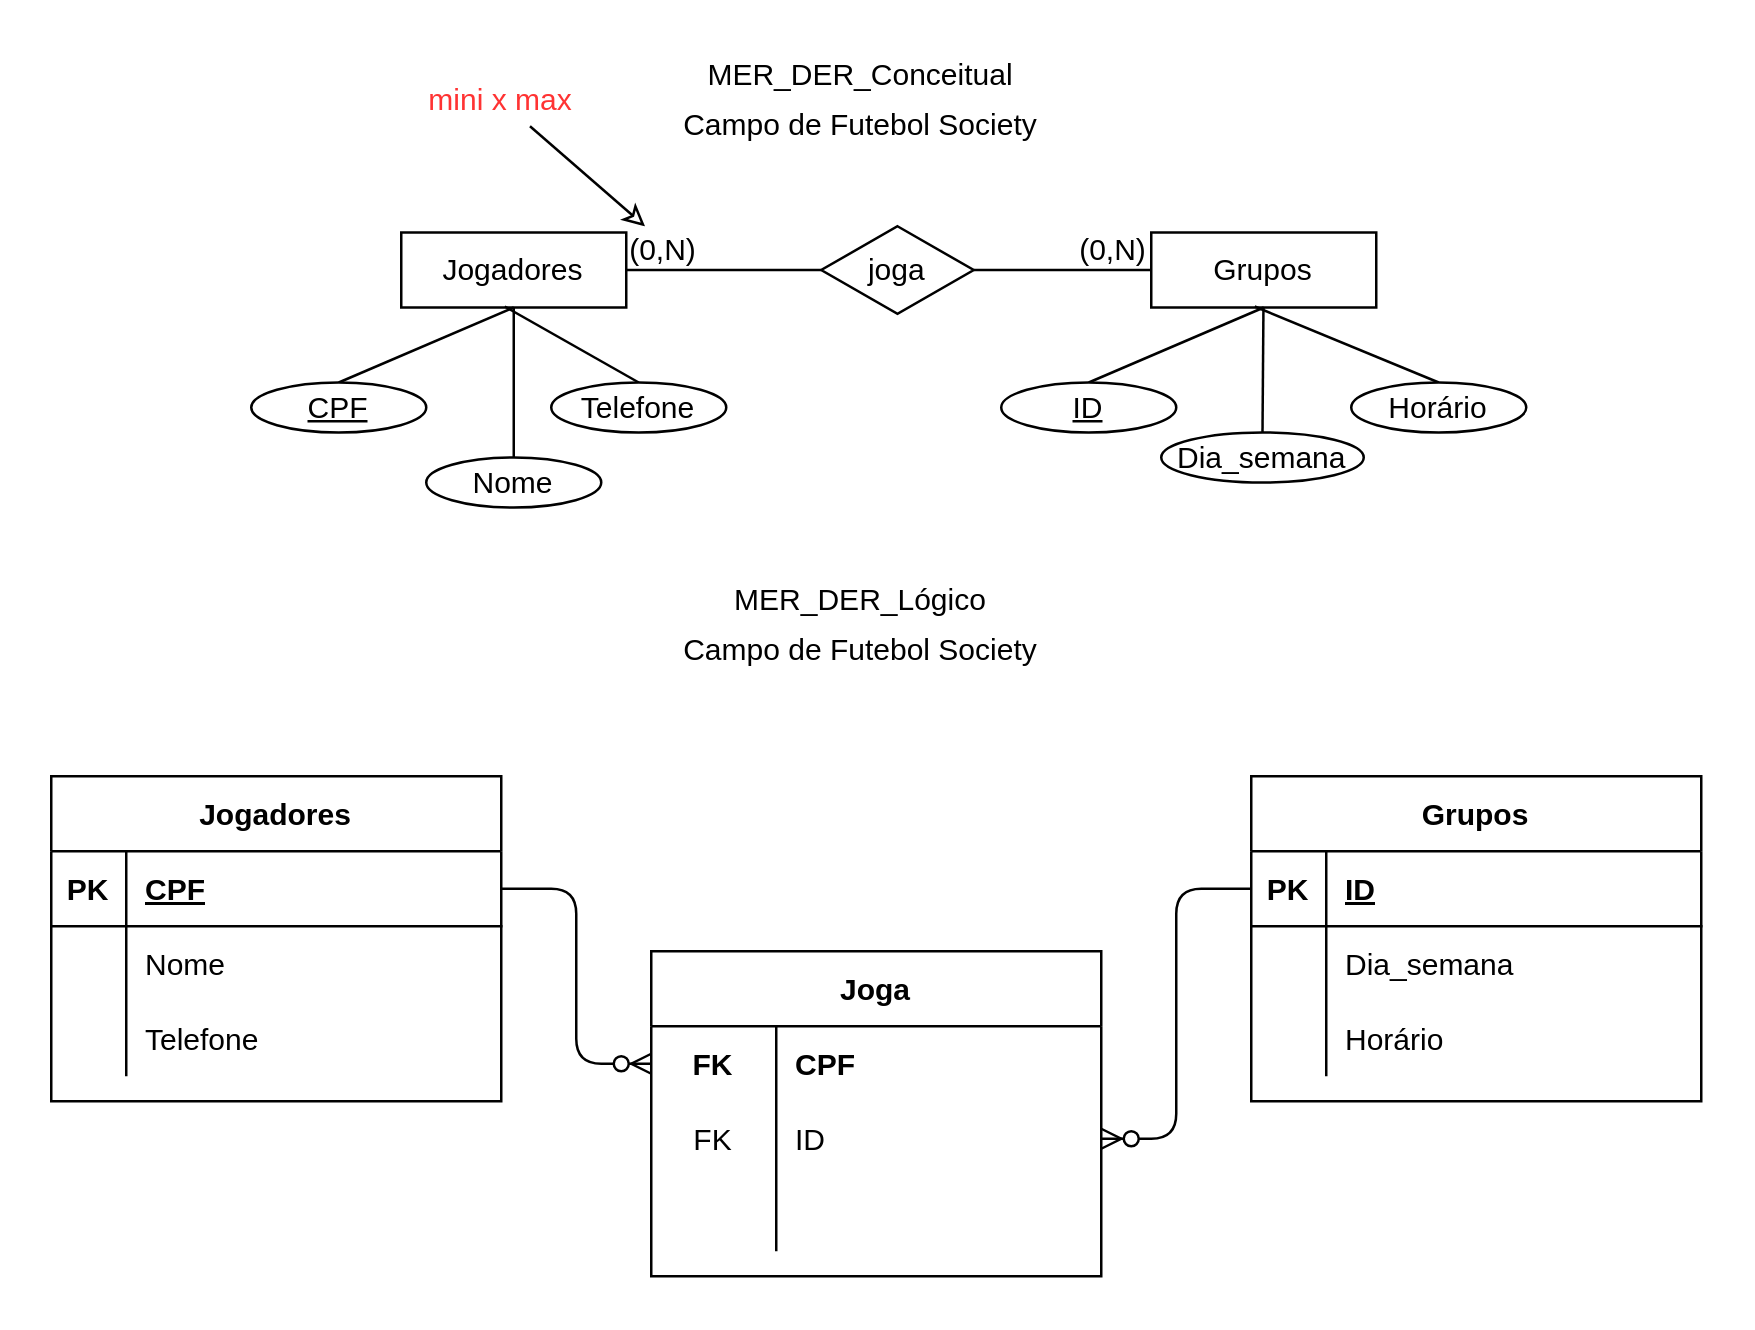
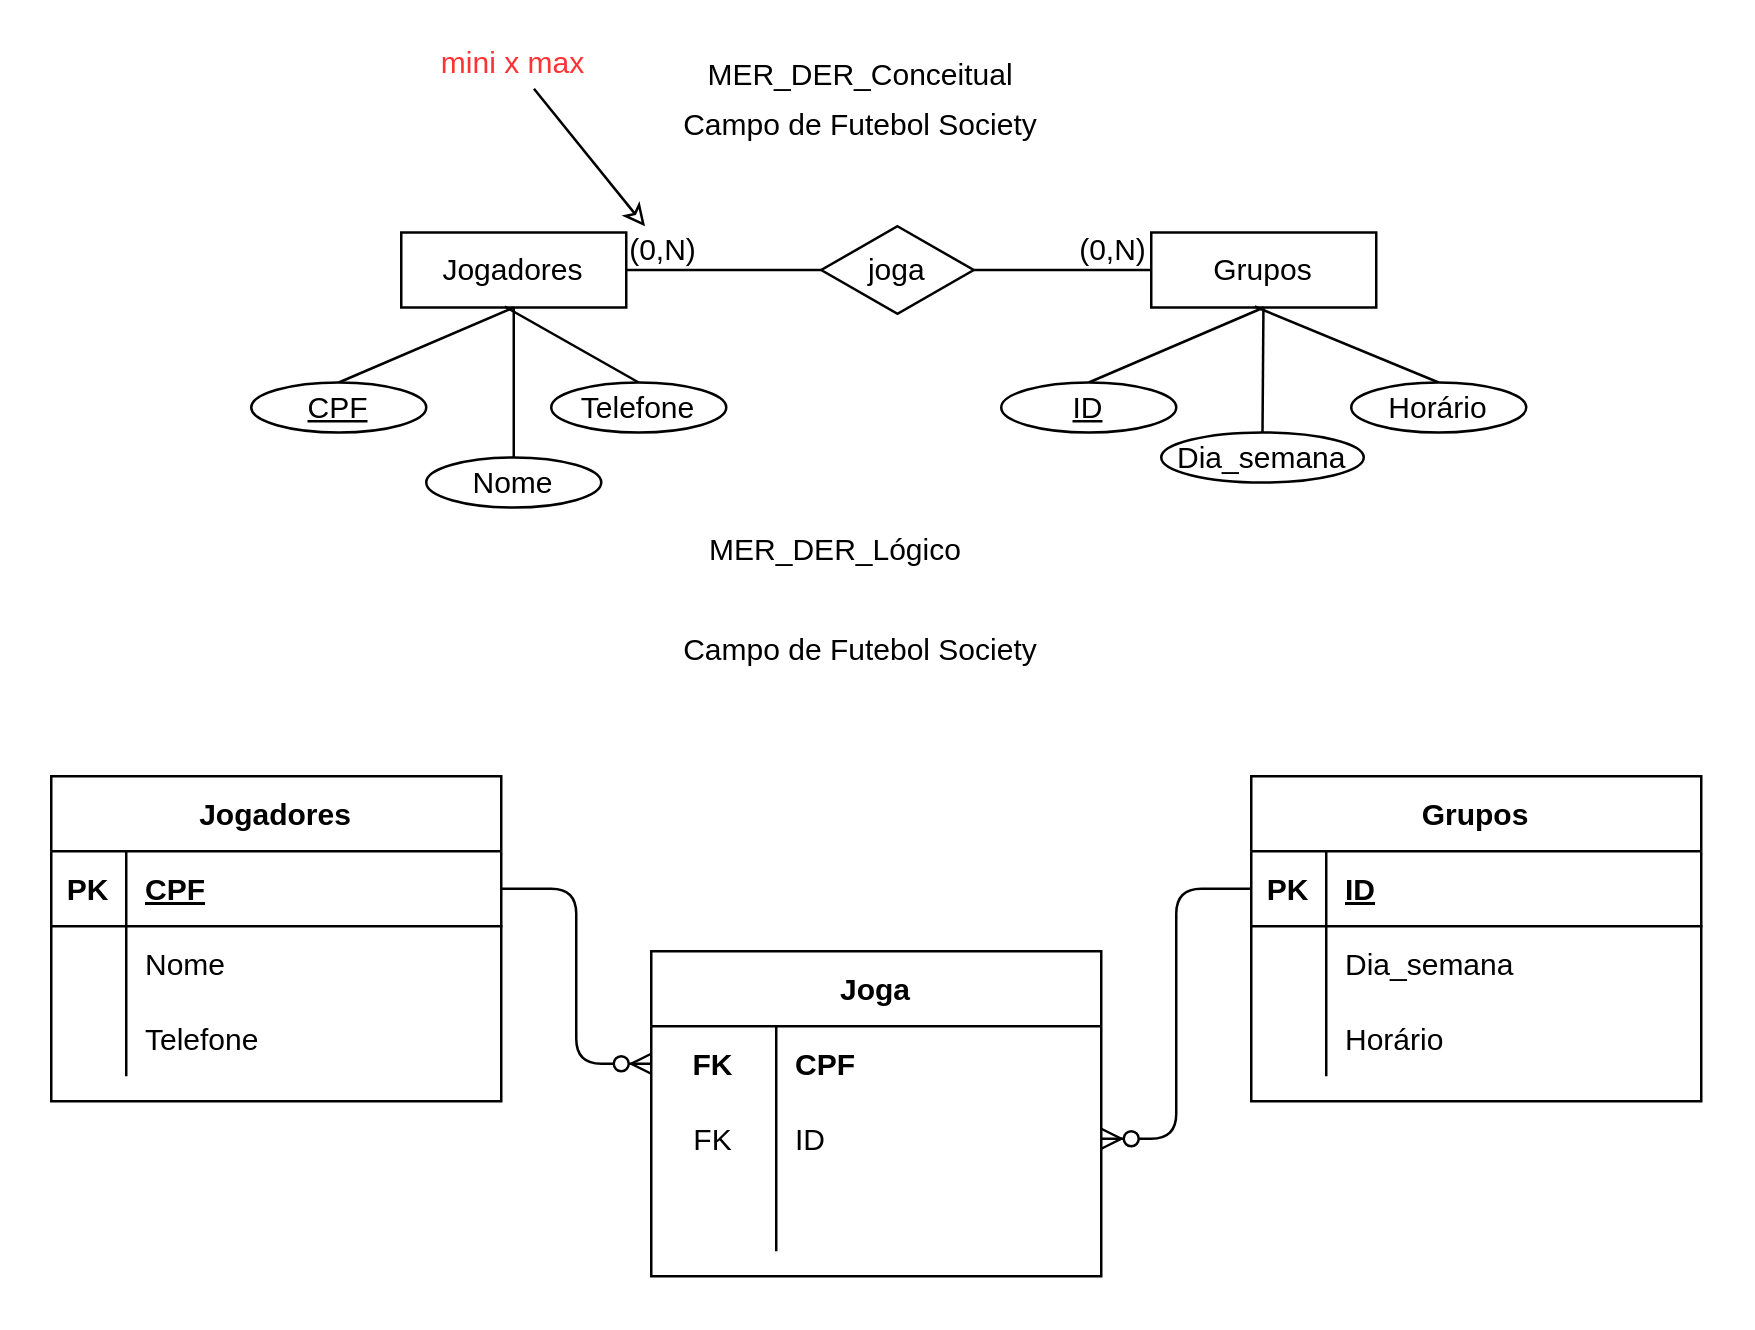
(501, 101) -> (514, 64)
(861, 601) -> (836, 551)
